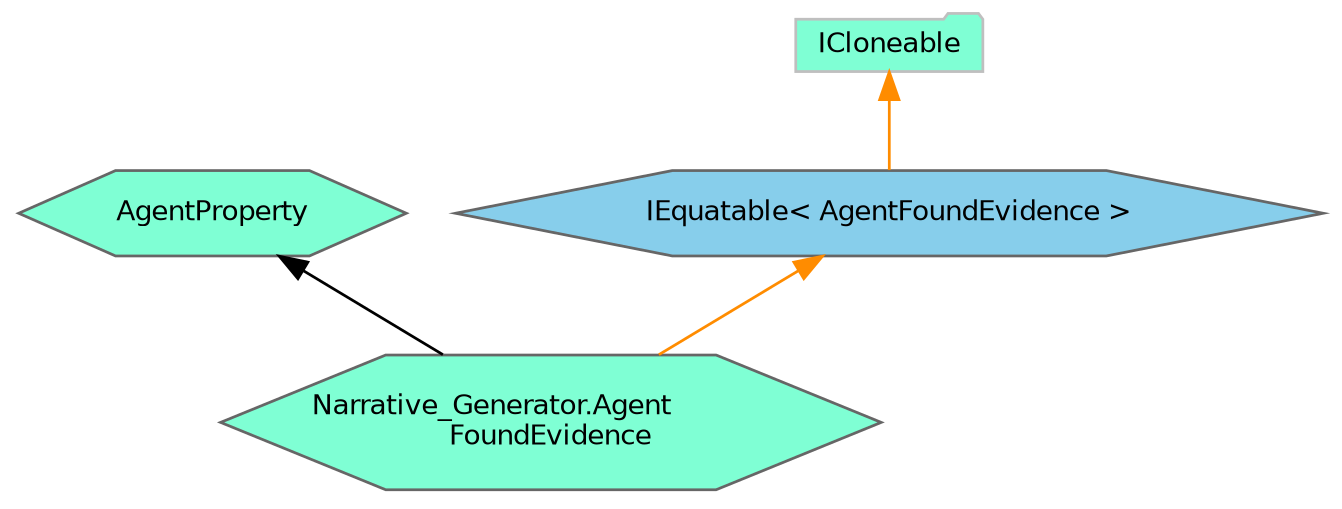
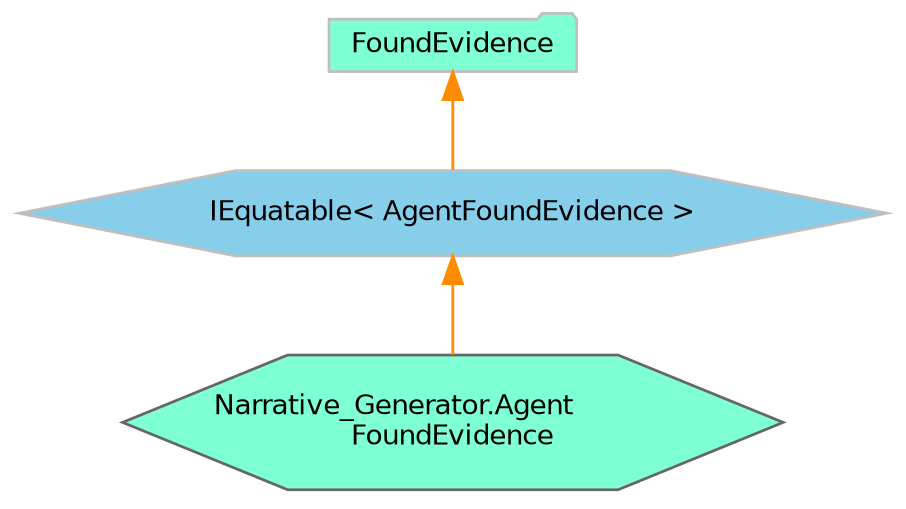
(889, 45) -> (453, 45)
(212, 213) -> none
(889, 213) -> (453, 213)
